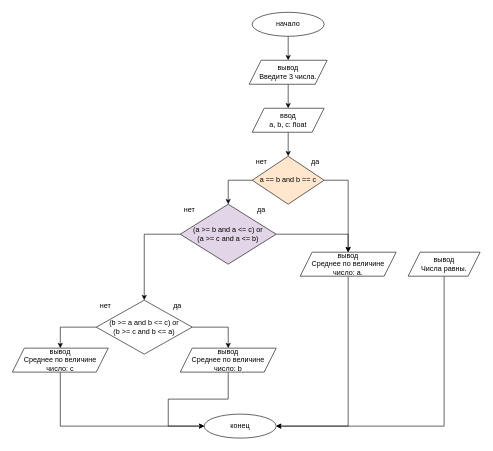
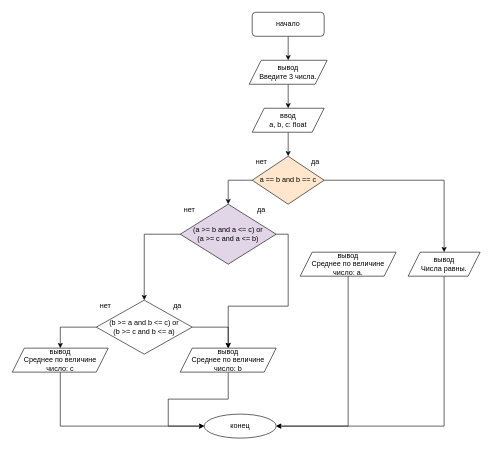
(288, 24) -> (288, 24)
(348, 205) -> (443, 180)
(316, 234) -> (286, 306)
